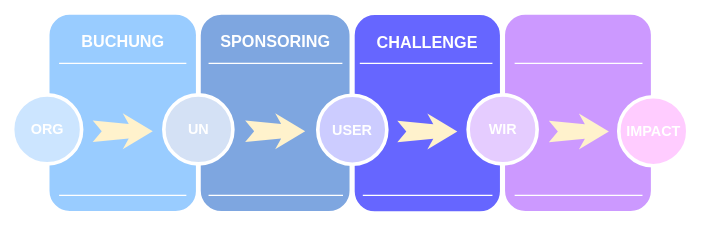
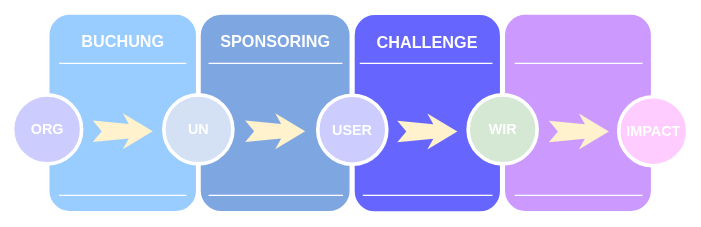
(47, 129) -> (47, 129)
(503, 129) -> (503, 129)
